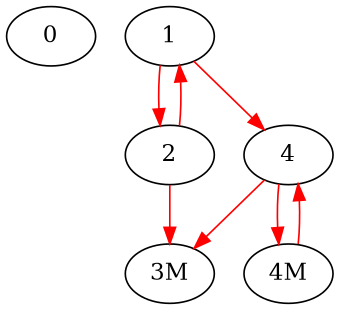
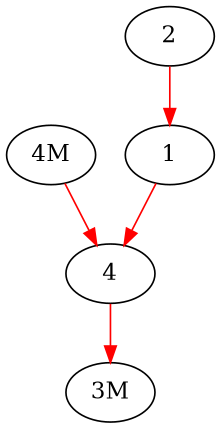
(51, 36) -> none
(159, 87) -> none
(170, 206) -> none
(277, 206) -> none
